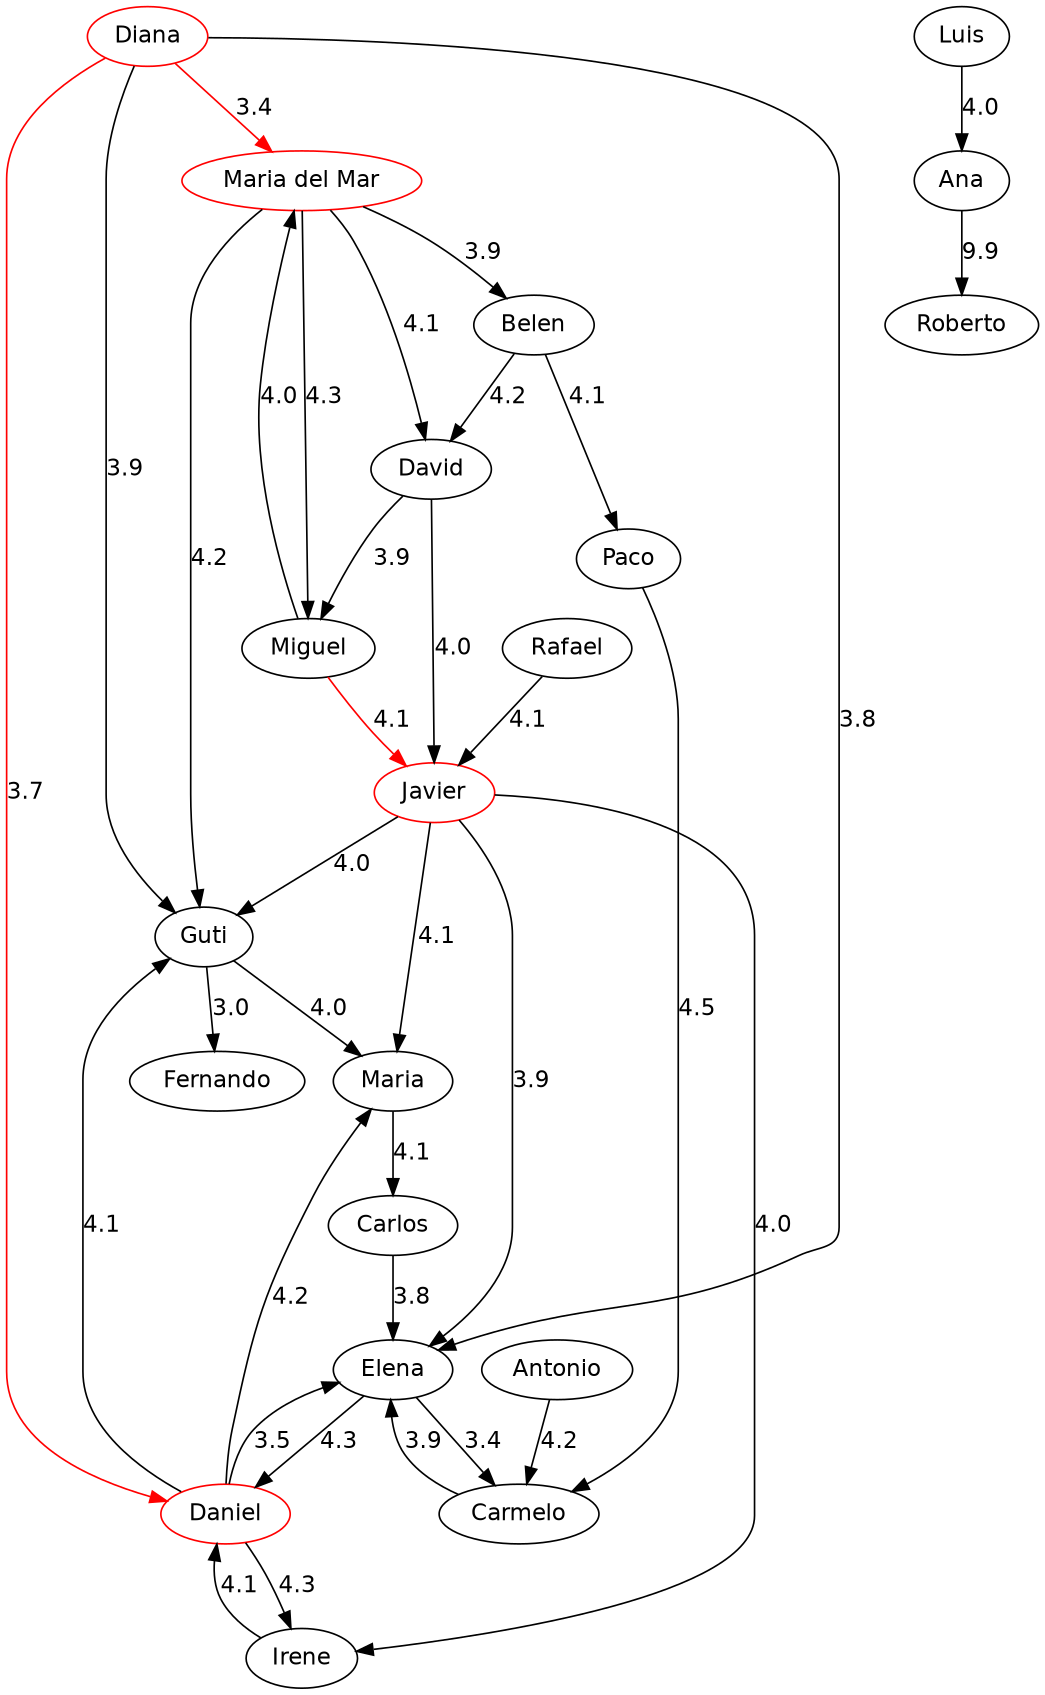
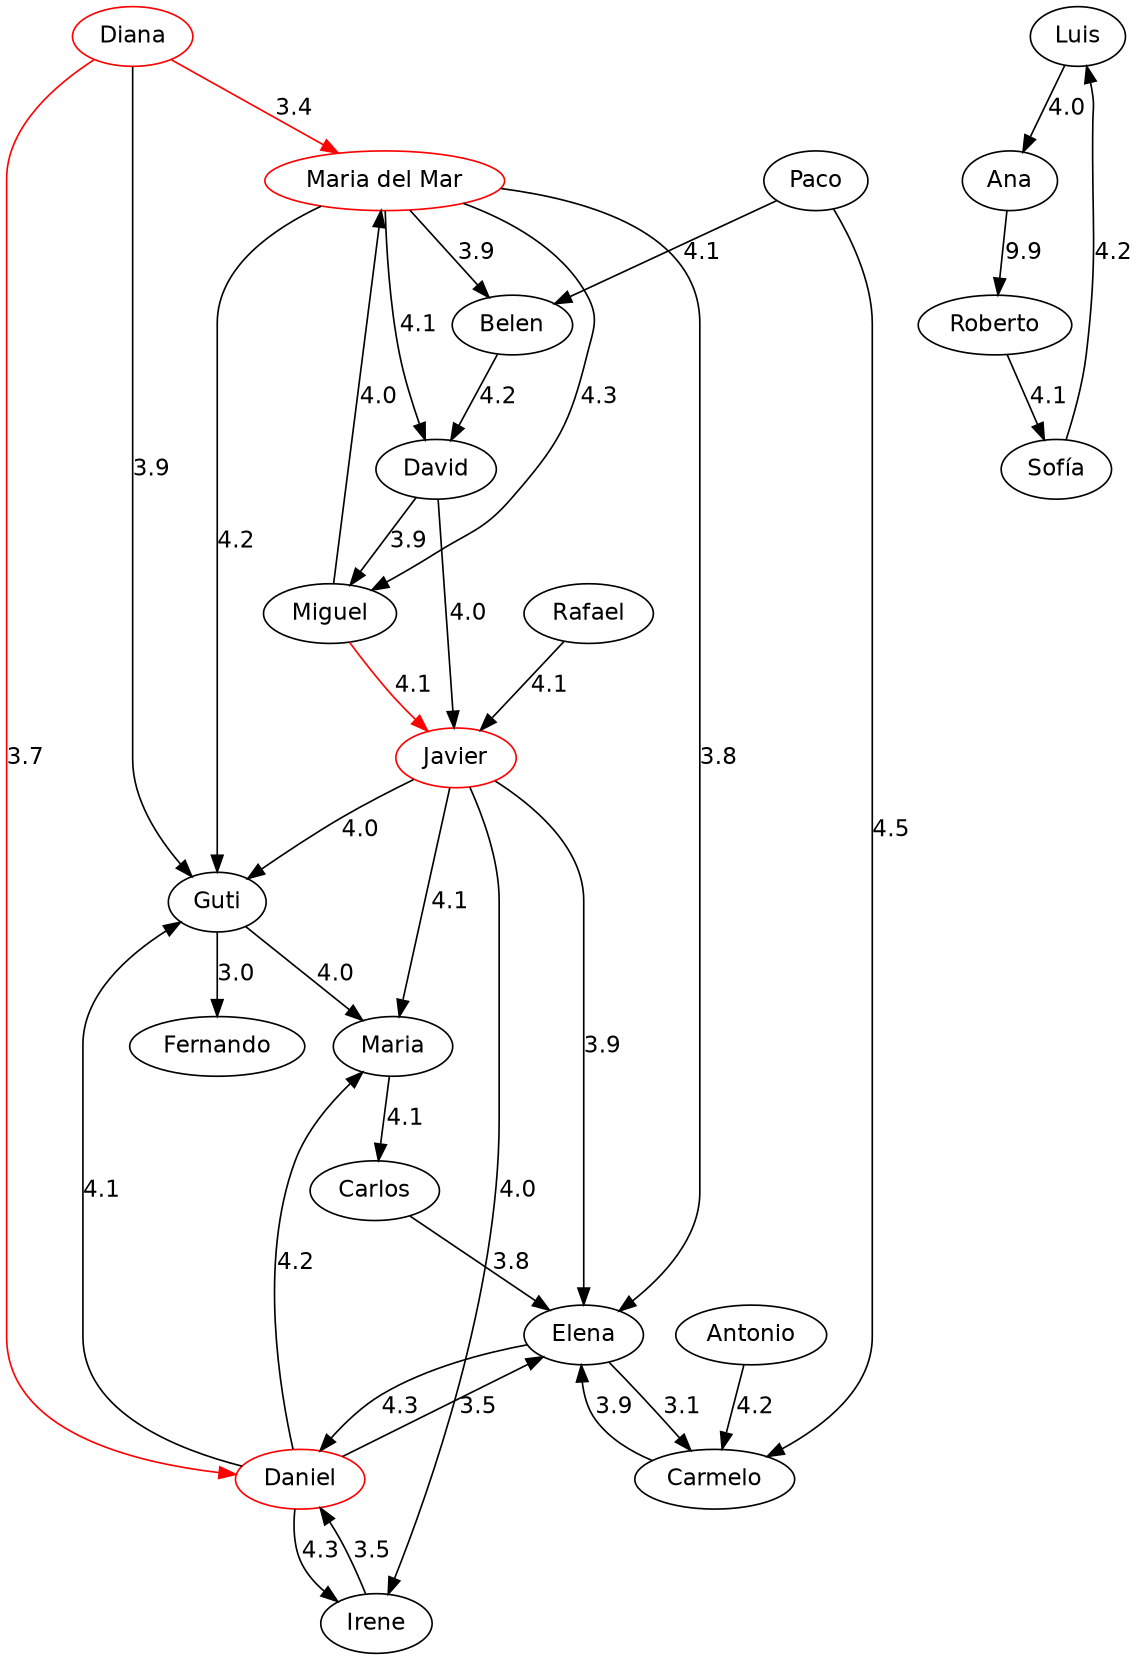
(578, 434) -> (679, 246)
none -> (1056, 469)
(839, 572) -> (700, 693)
(483, 1442) -> (682, 1407)
(240, 1586) -> (372, 1551)
